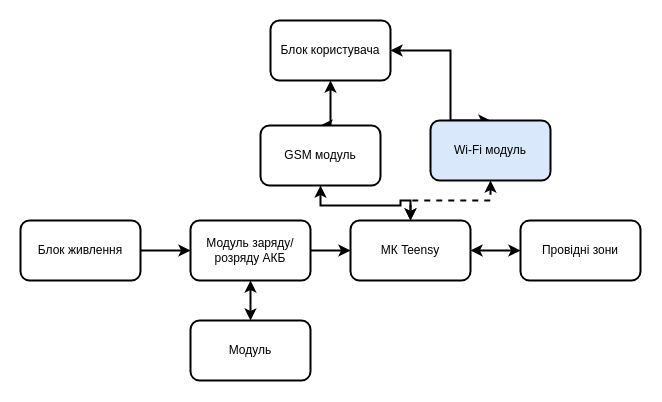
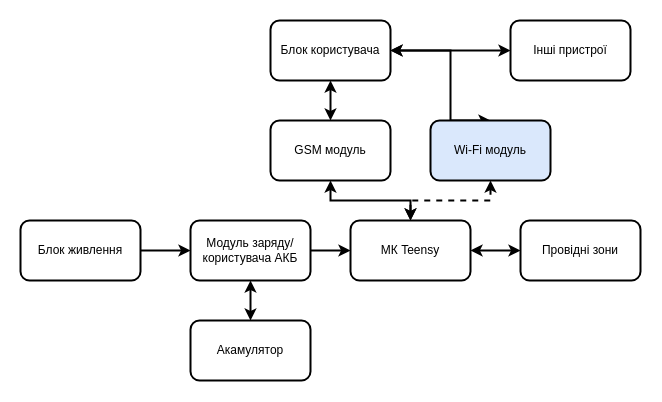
none -> (477, 51)
none -> (571, 51)
(321, 156) -> (331, 151)
(251, 251) -> (251, 251)
(251, 351) -> (251, 351)
